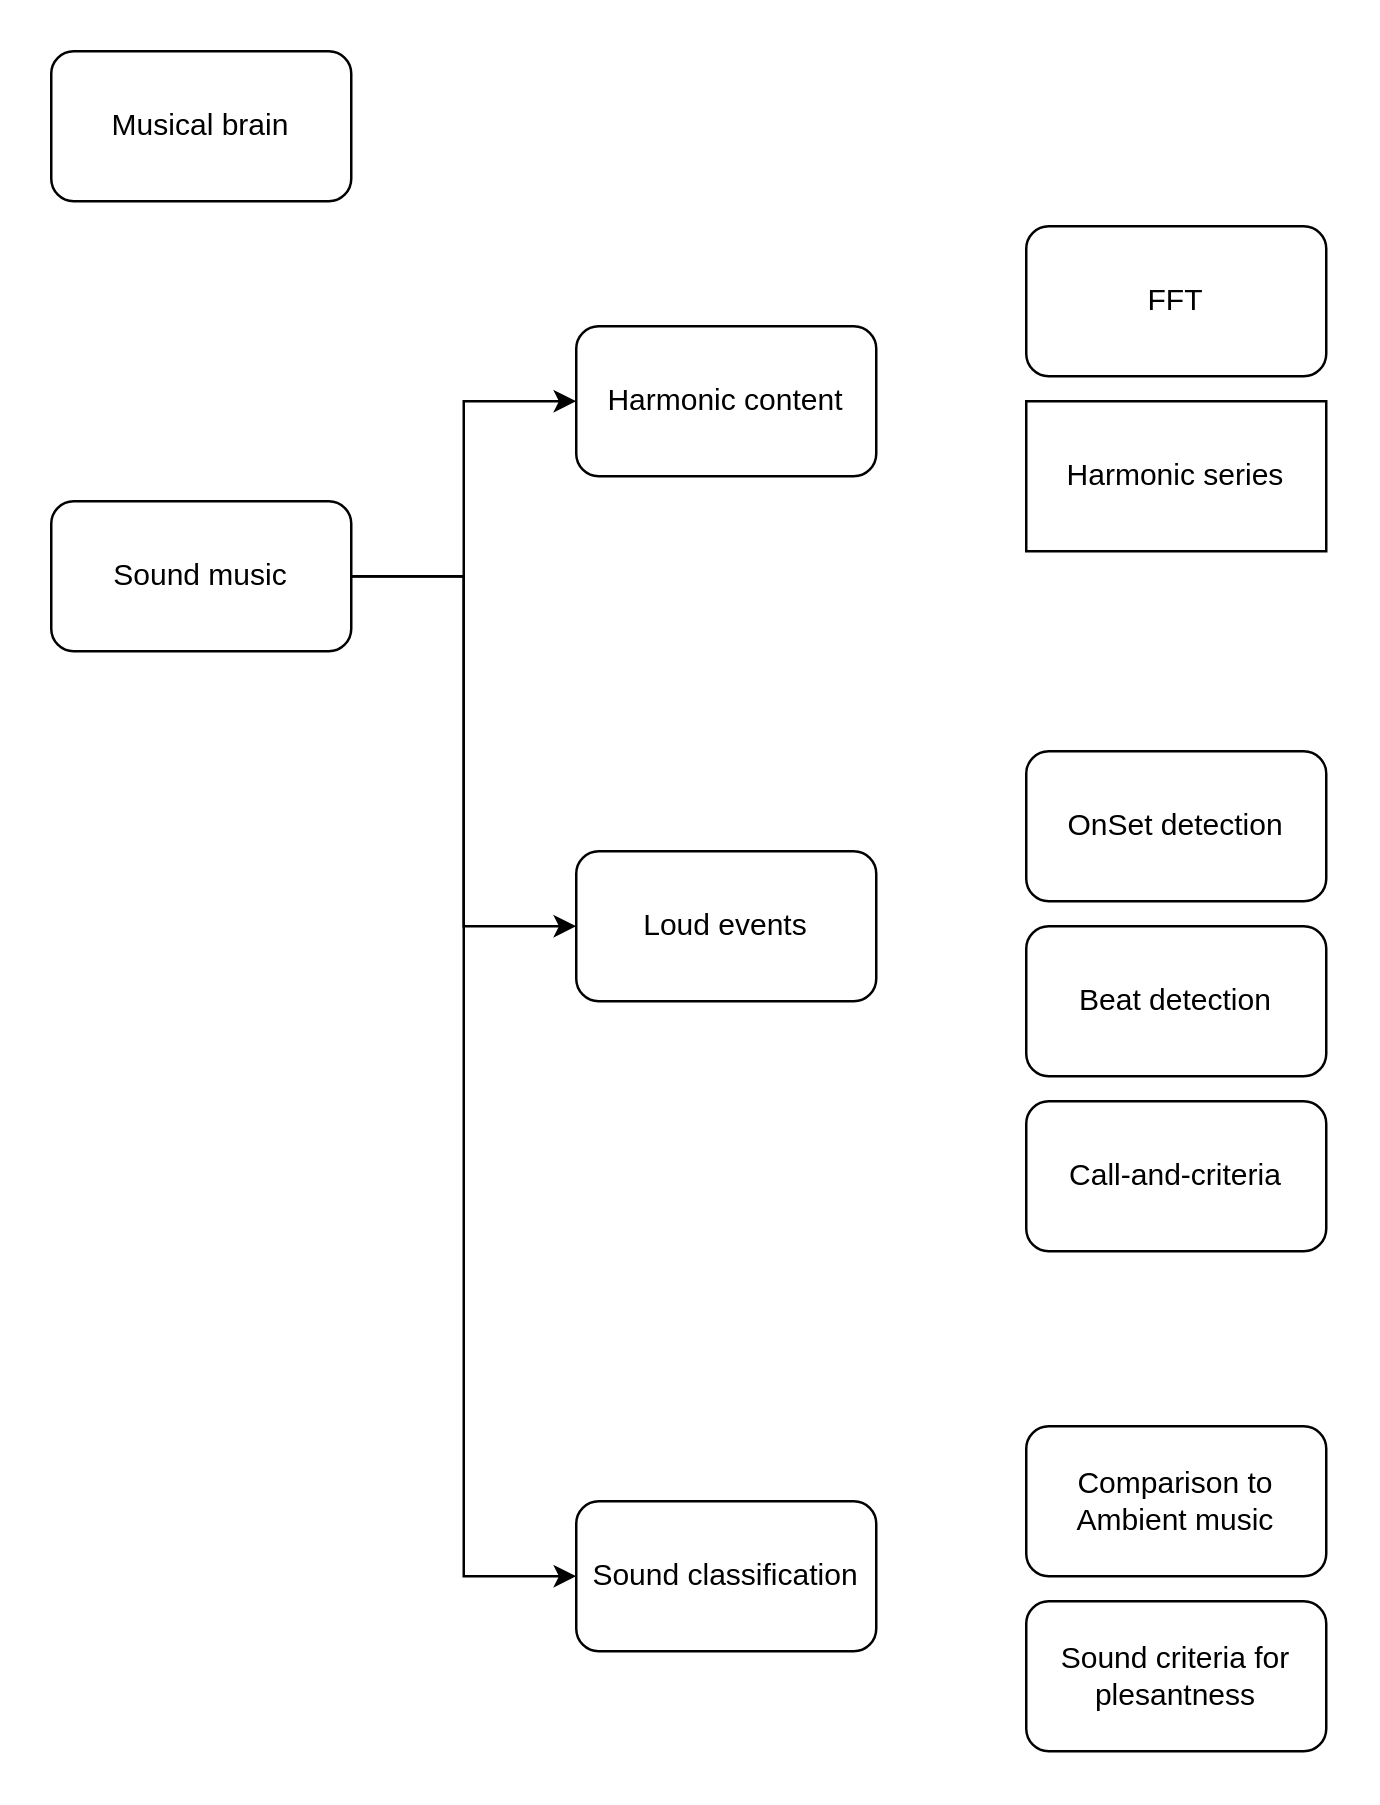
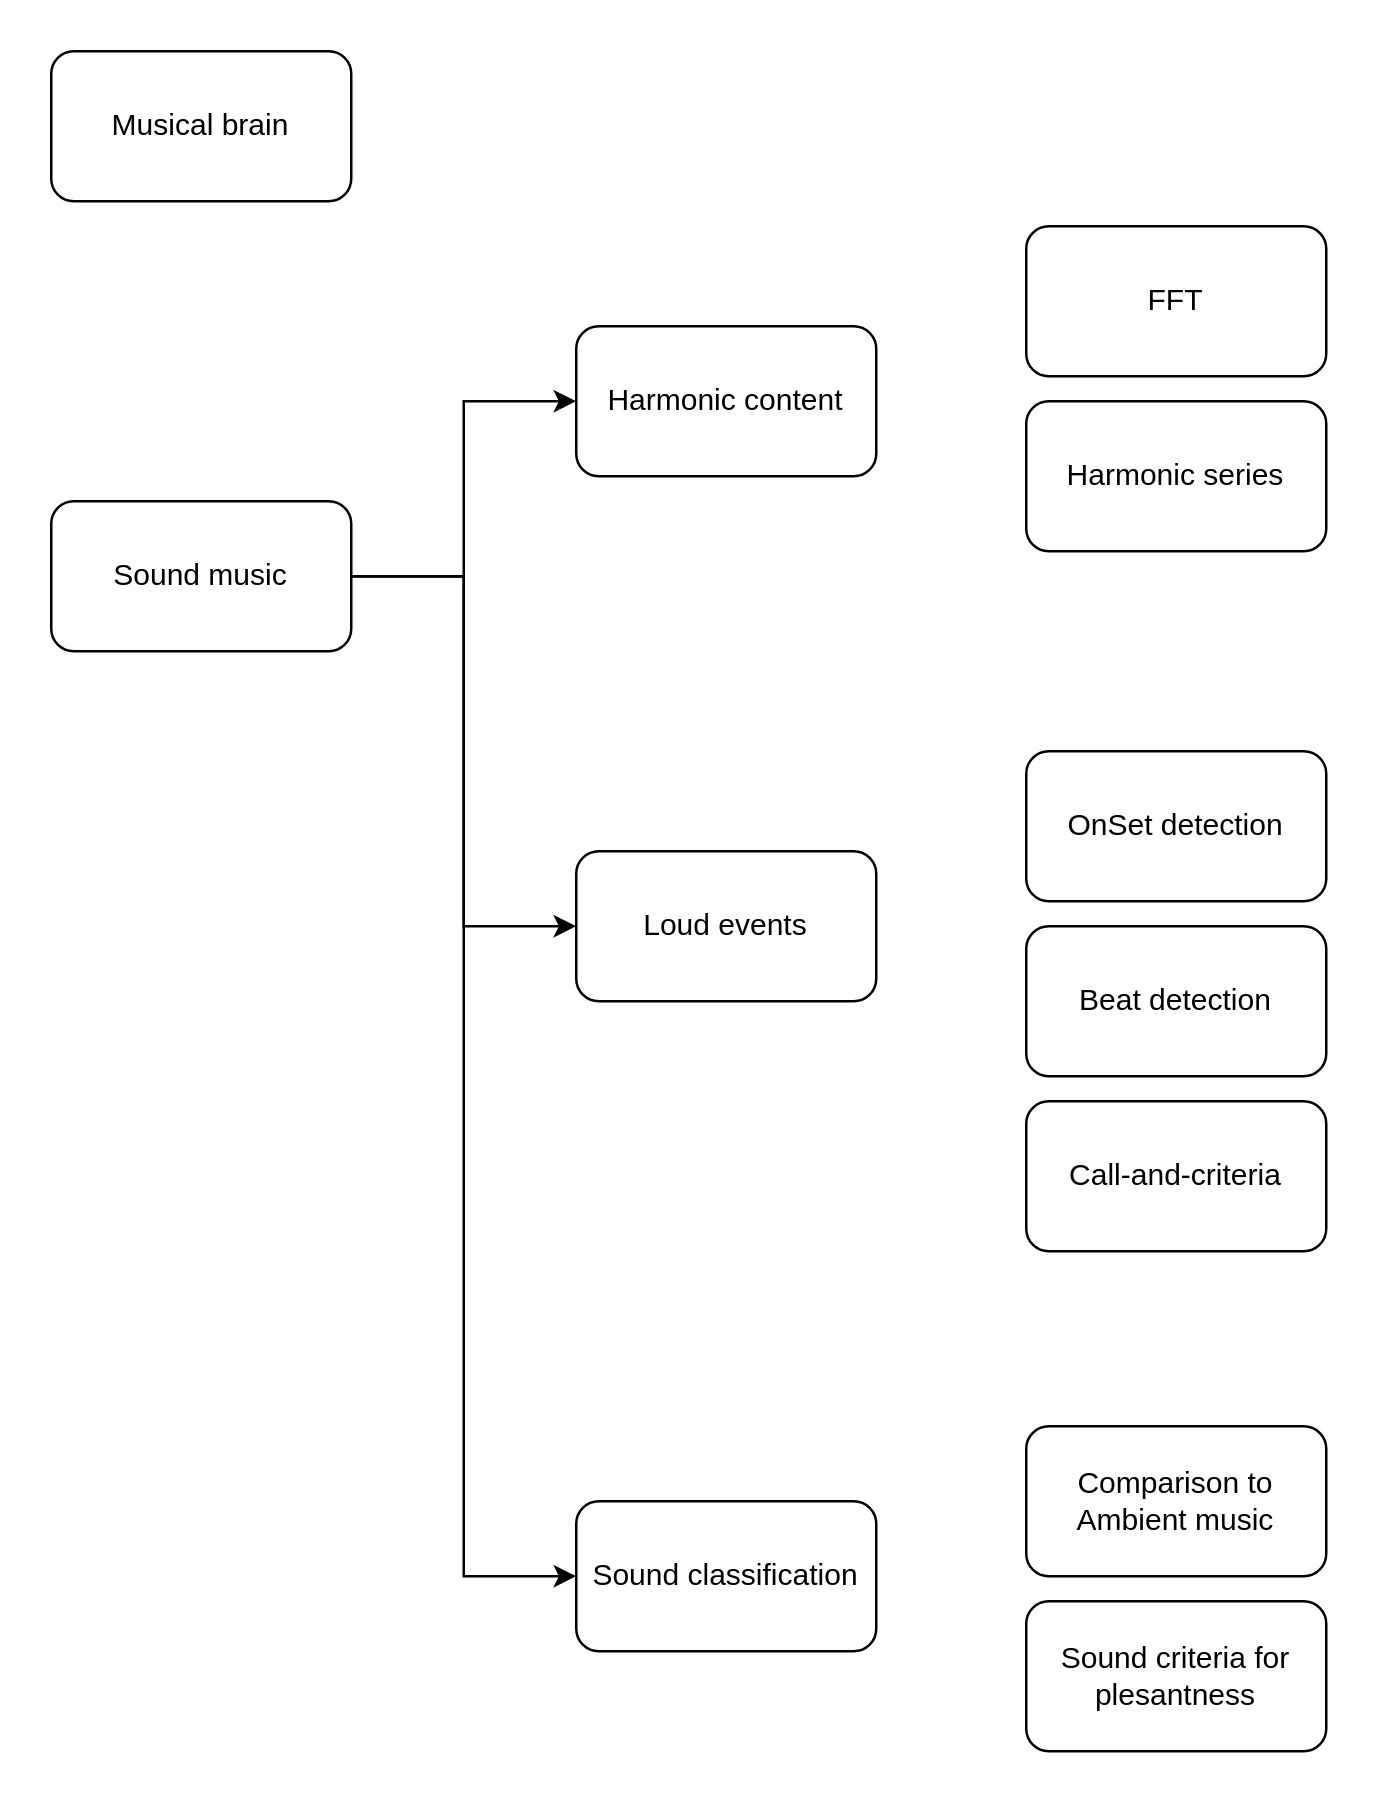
(1176, 476) -> (1176, 476)
